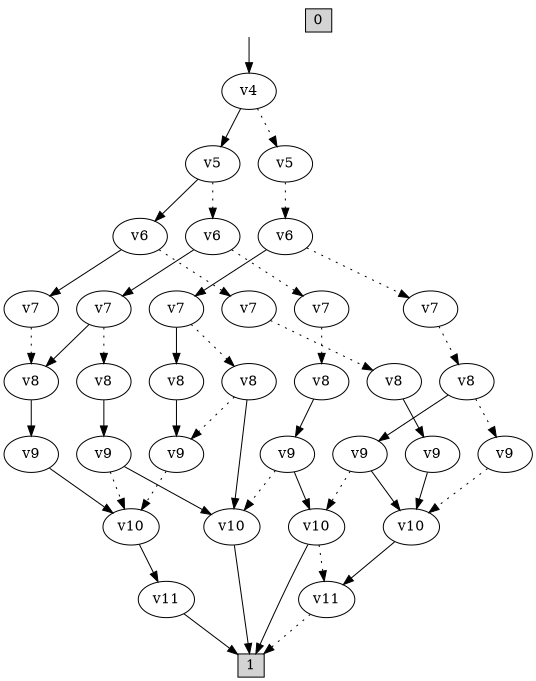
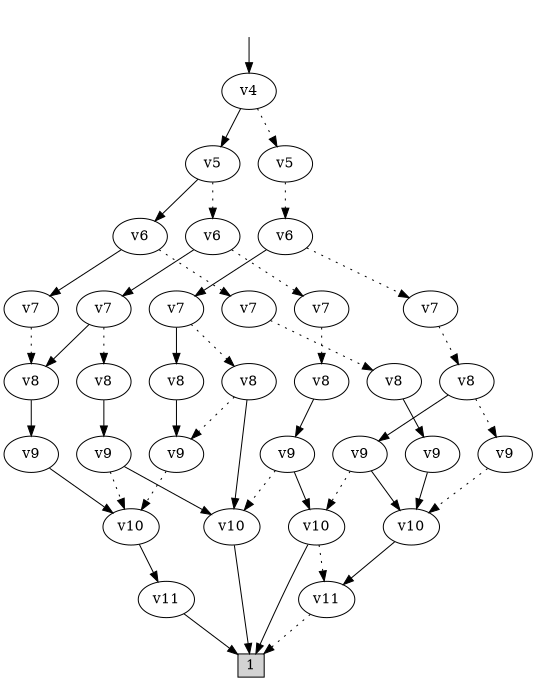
(319, 20) -> none
